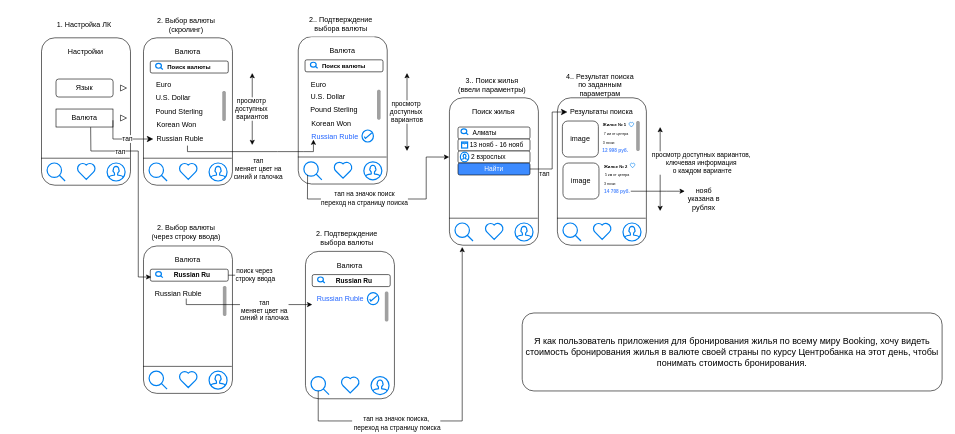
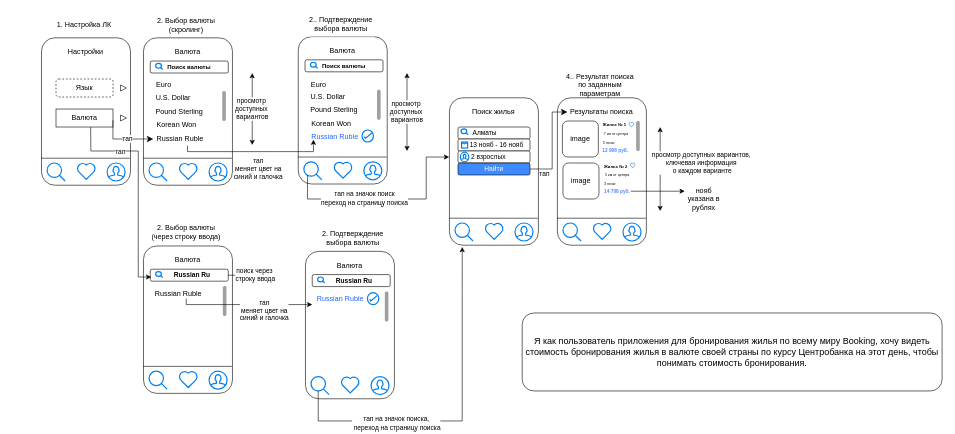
(492, 85) -> none
(85, 88) -> (85, 88)
(347, 238) -> (353, 238)
